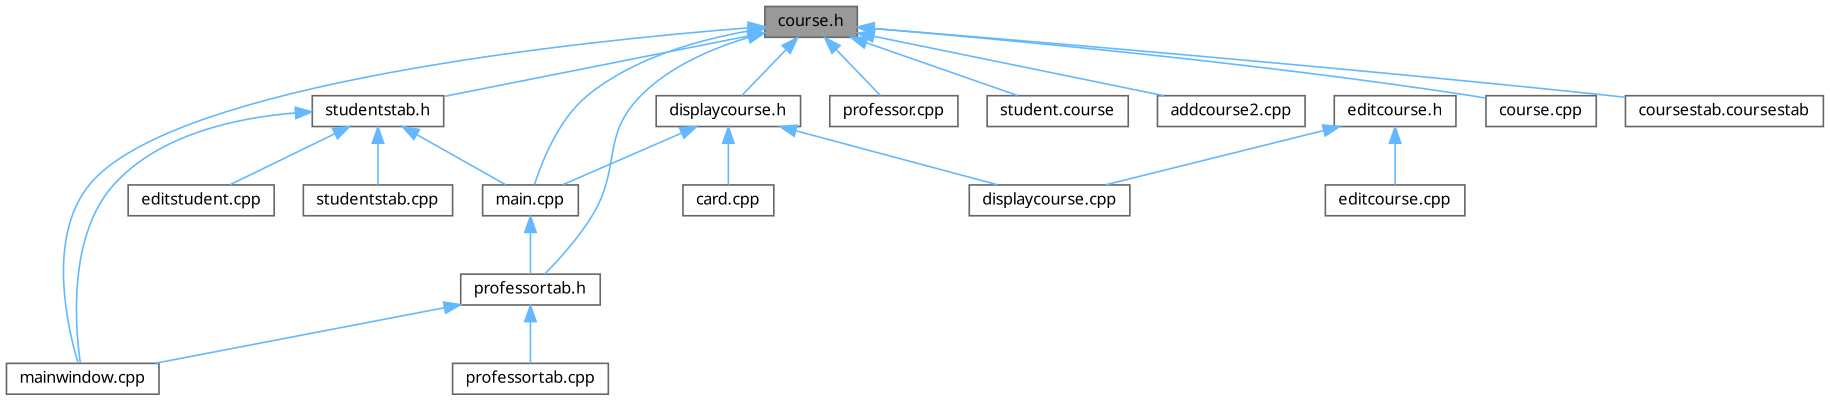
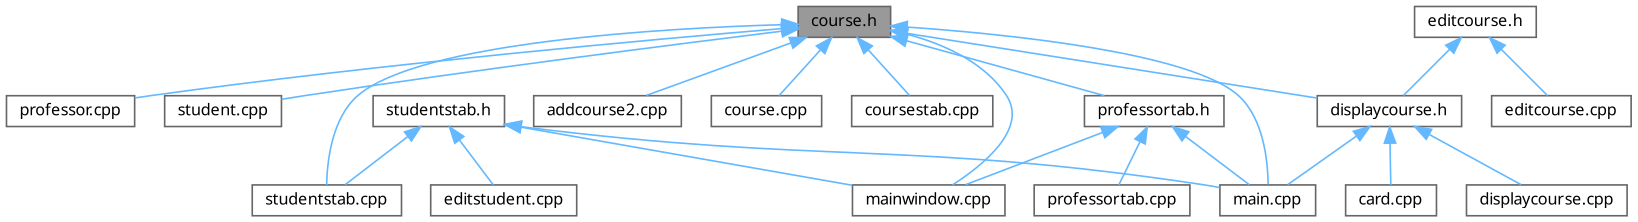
(596, 66) -> (517, 46)
(1058, 111) -> (223, 111)
(1724, 111) -> (922, 111)
(1215, 158) -> (1426, 73)
(530, 253) -> (1217, 161)
